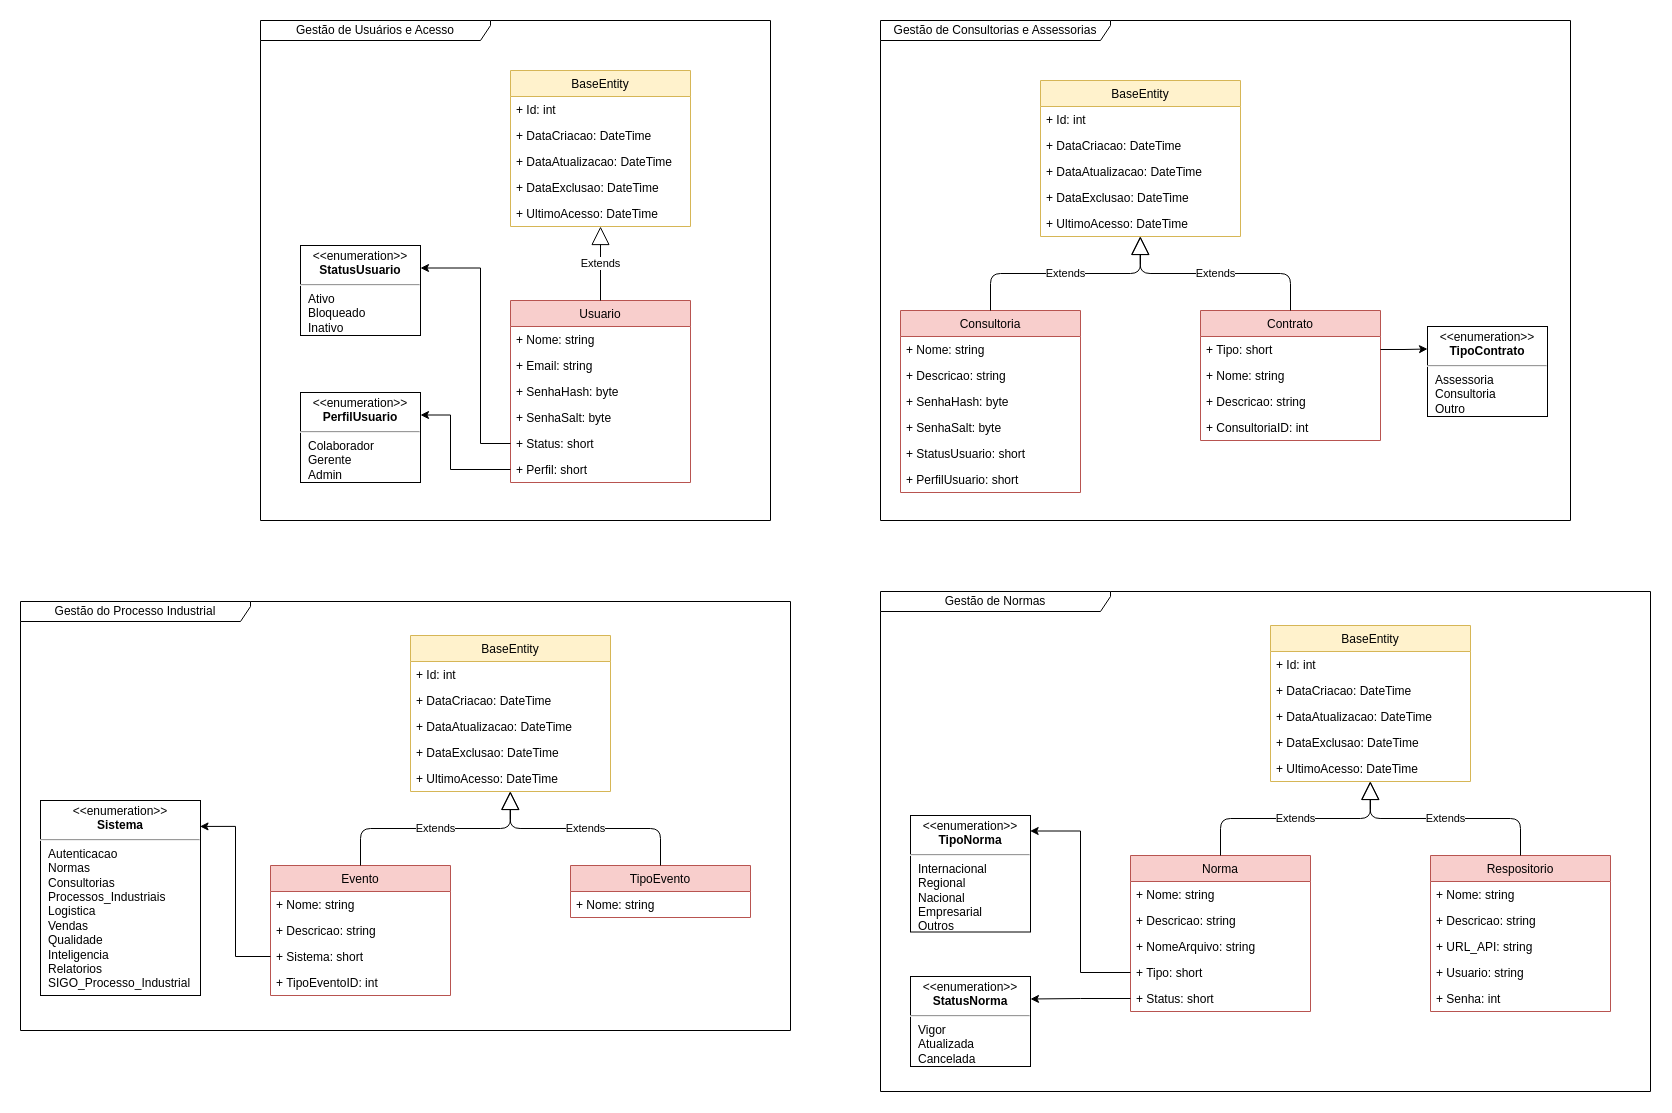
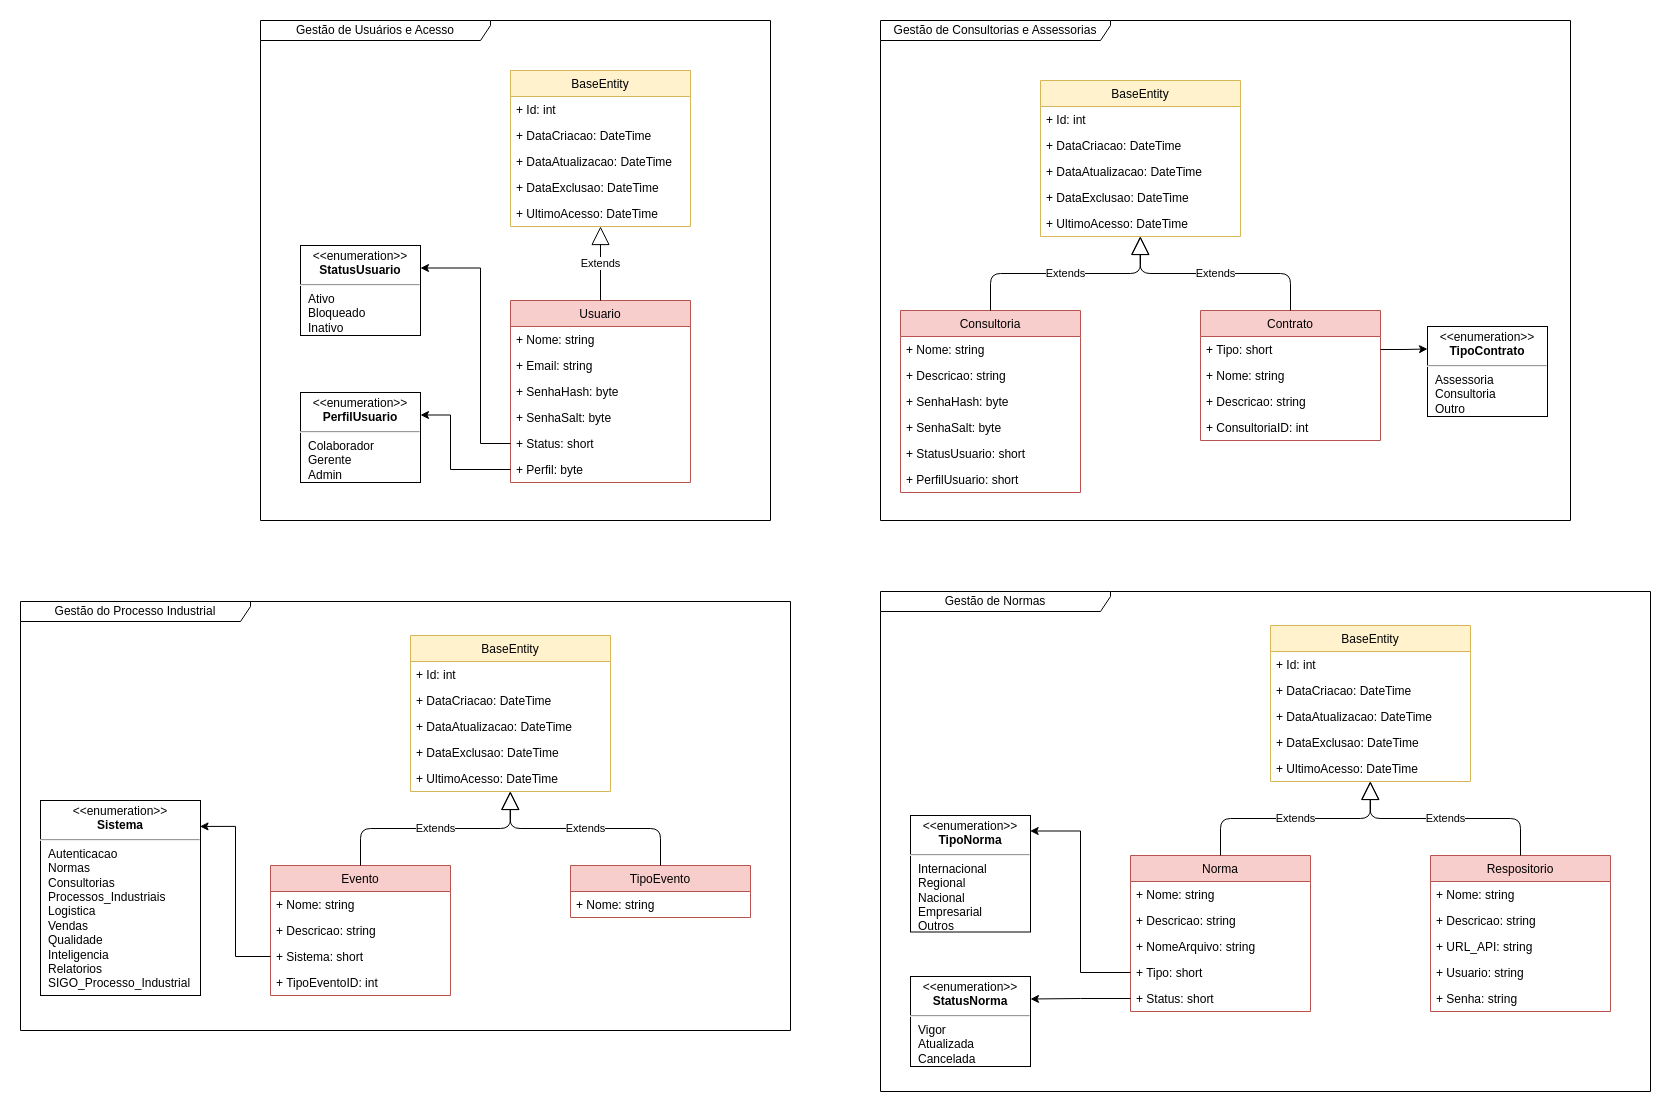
(559, 470) -> (555, 470)
(1470, 999) -> (1480, 999)
